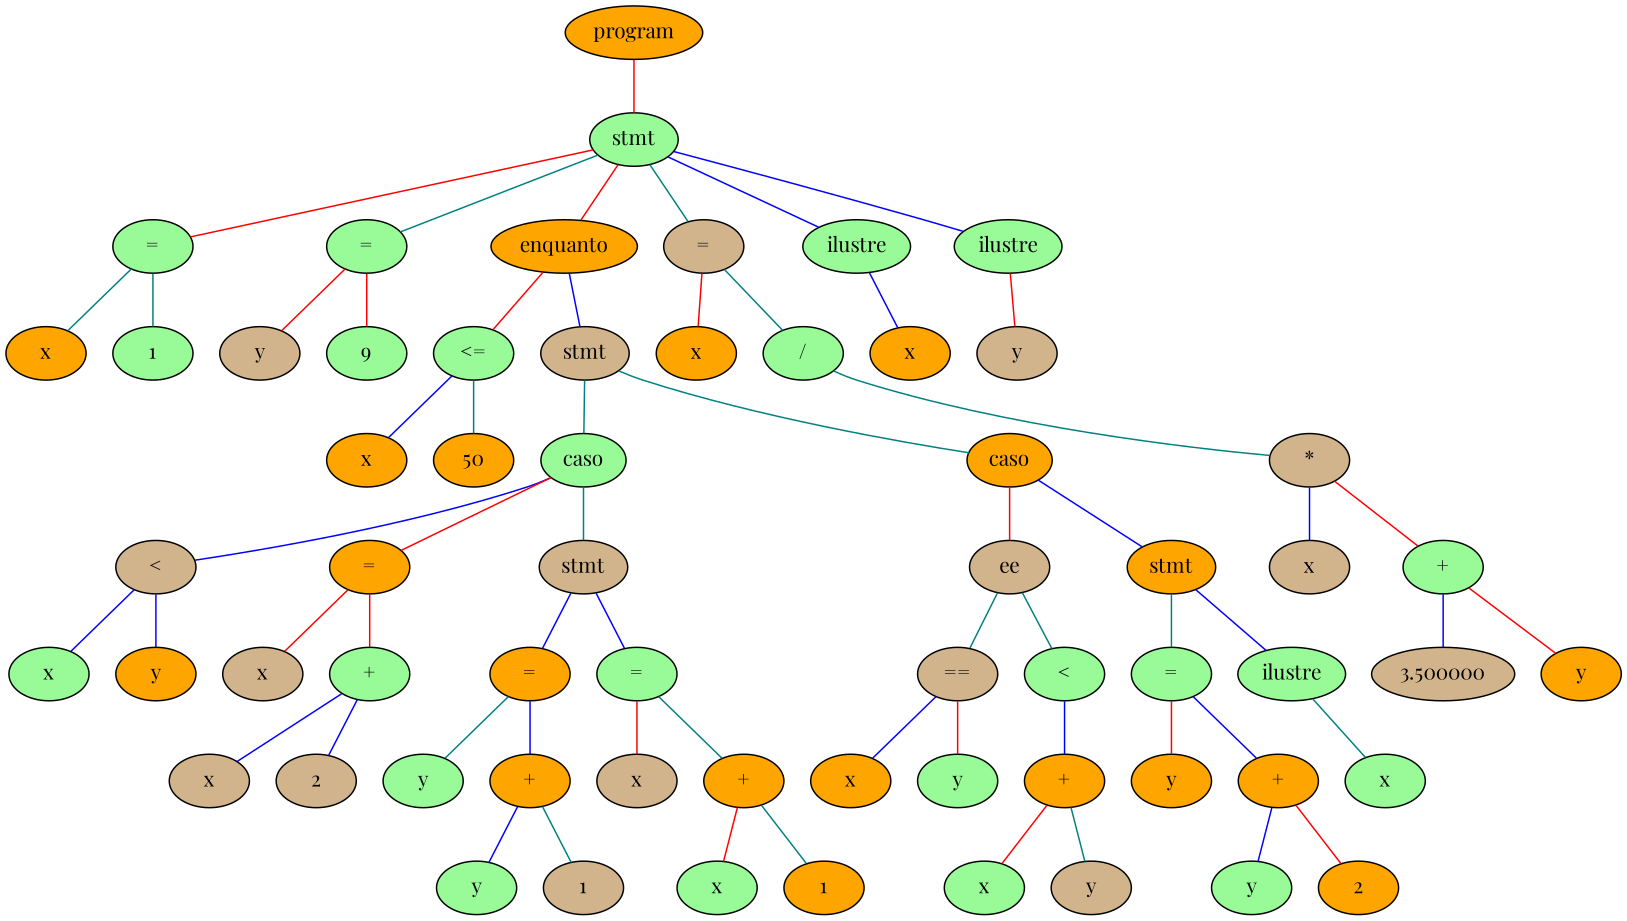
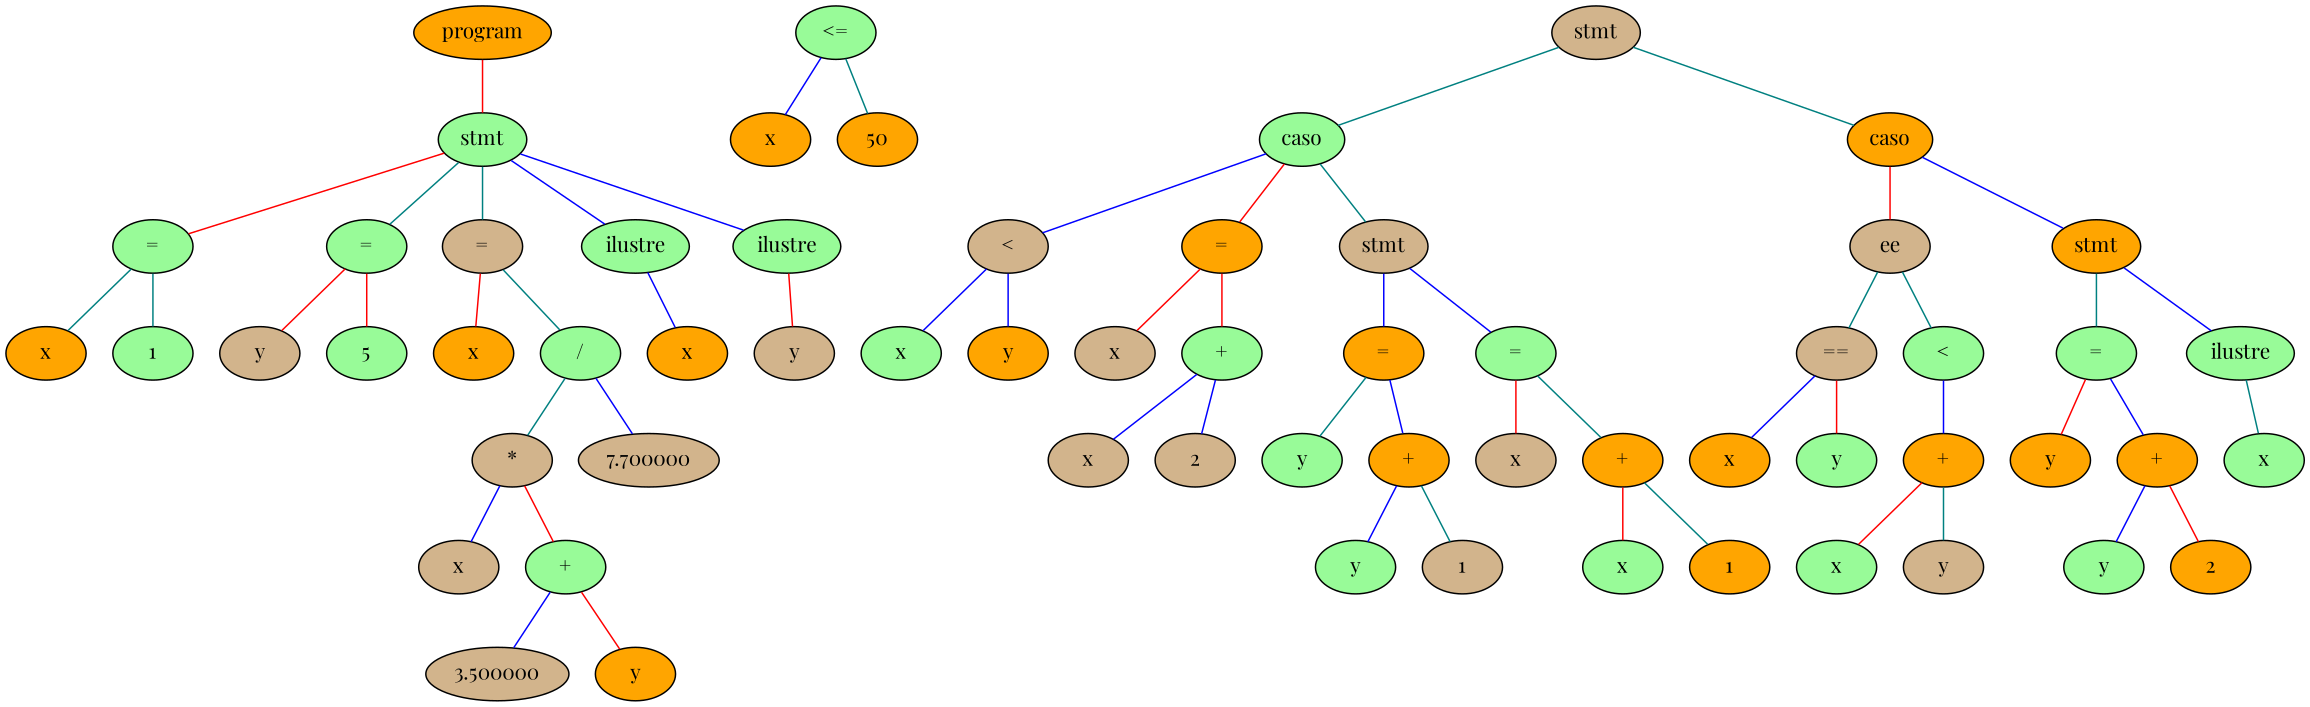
(564, 246) -> none
(367, 353) -> (367, 353)
none -> (649, 460)
